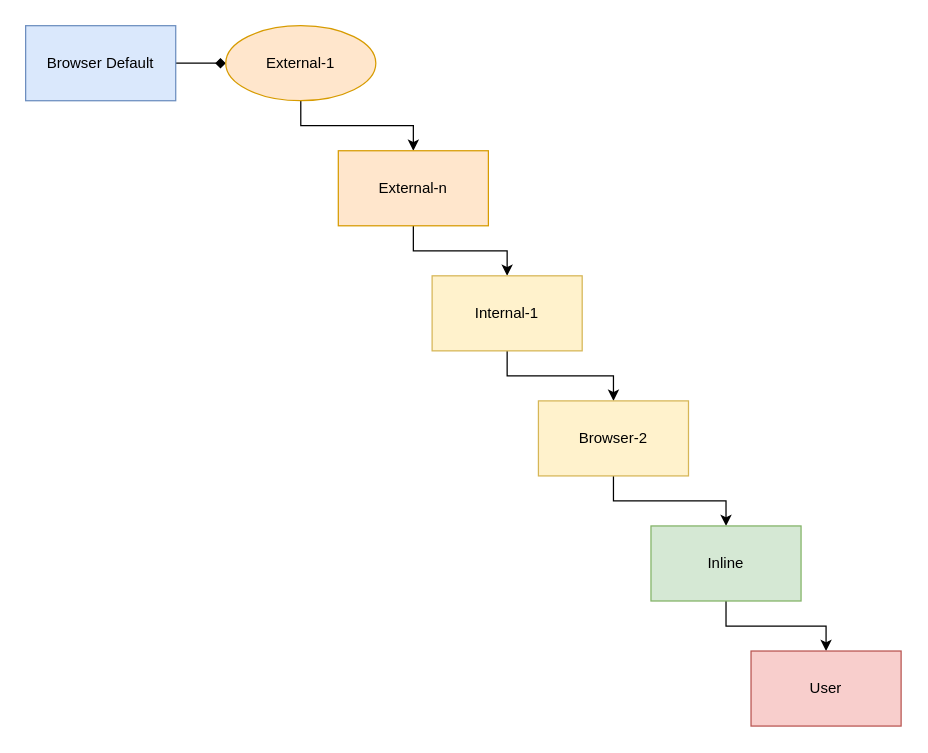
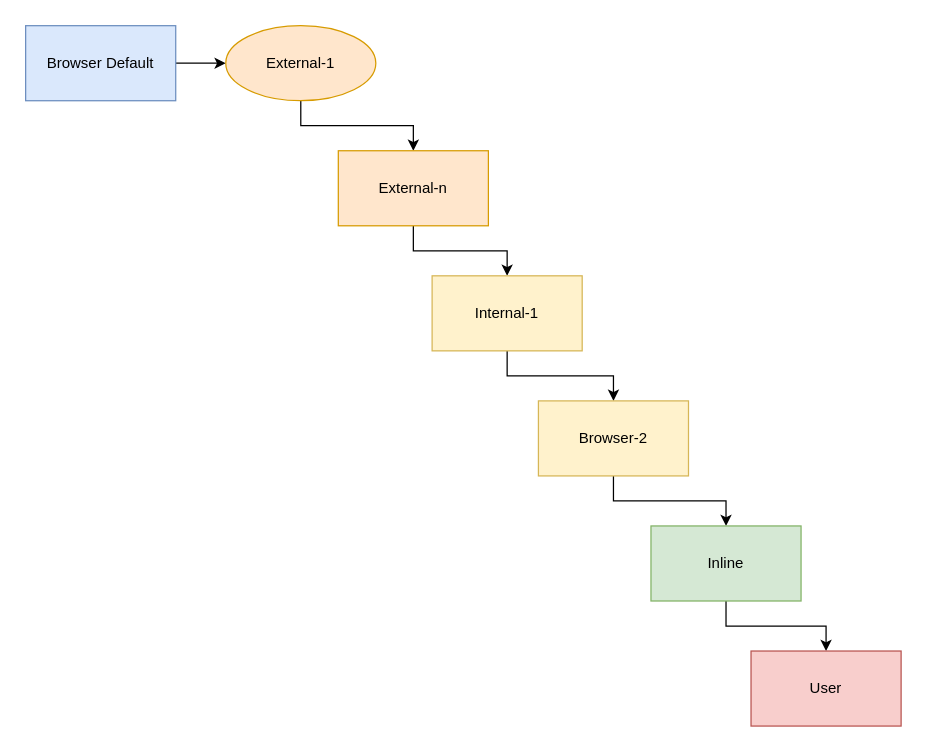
(215, 63) -> (216, 63)
